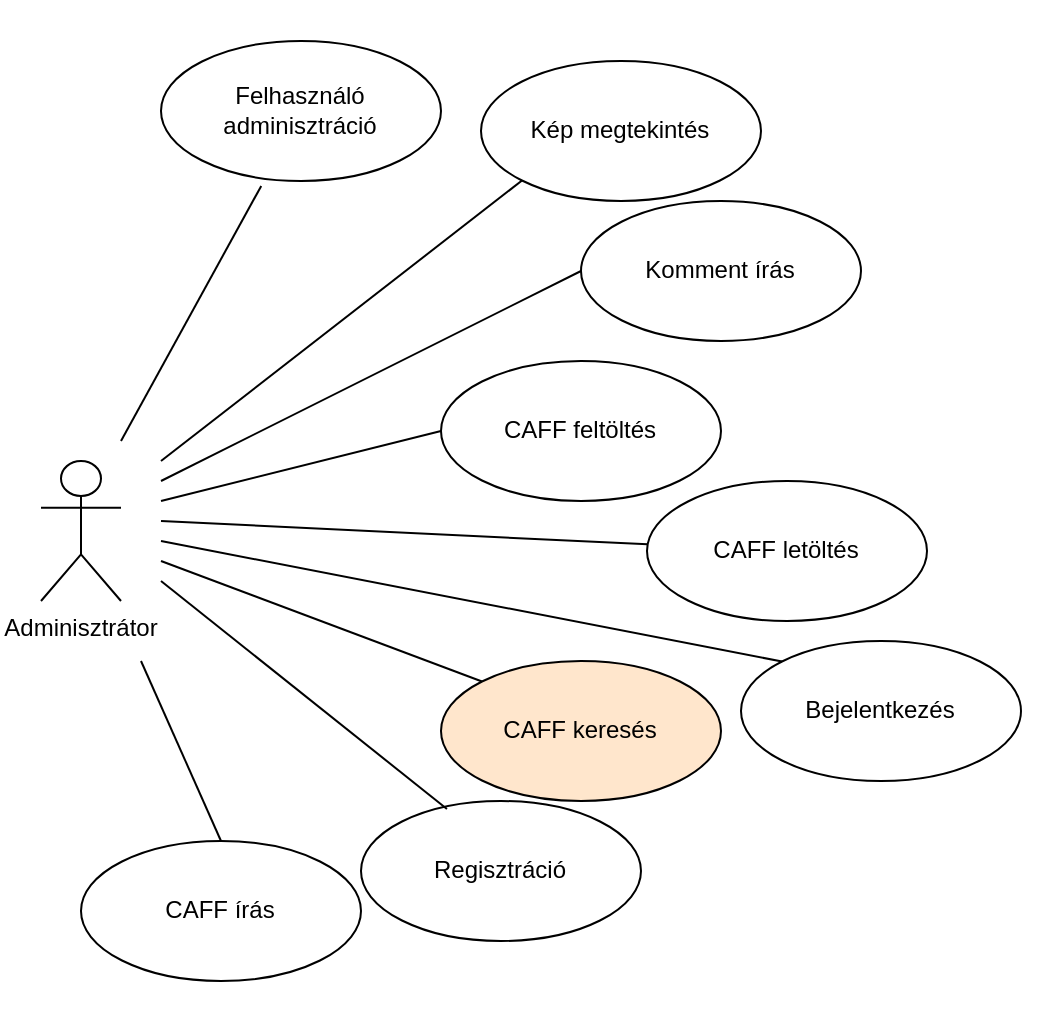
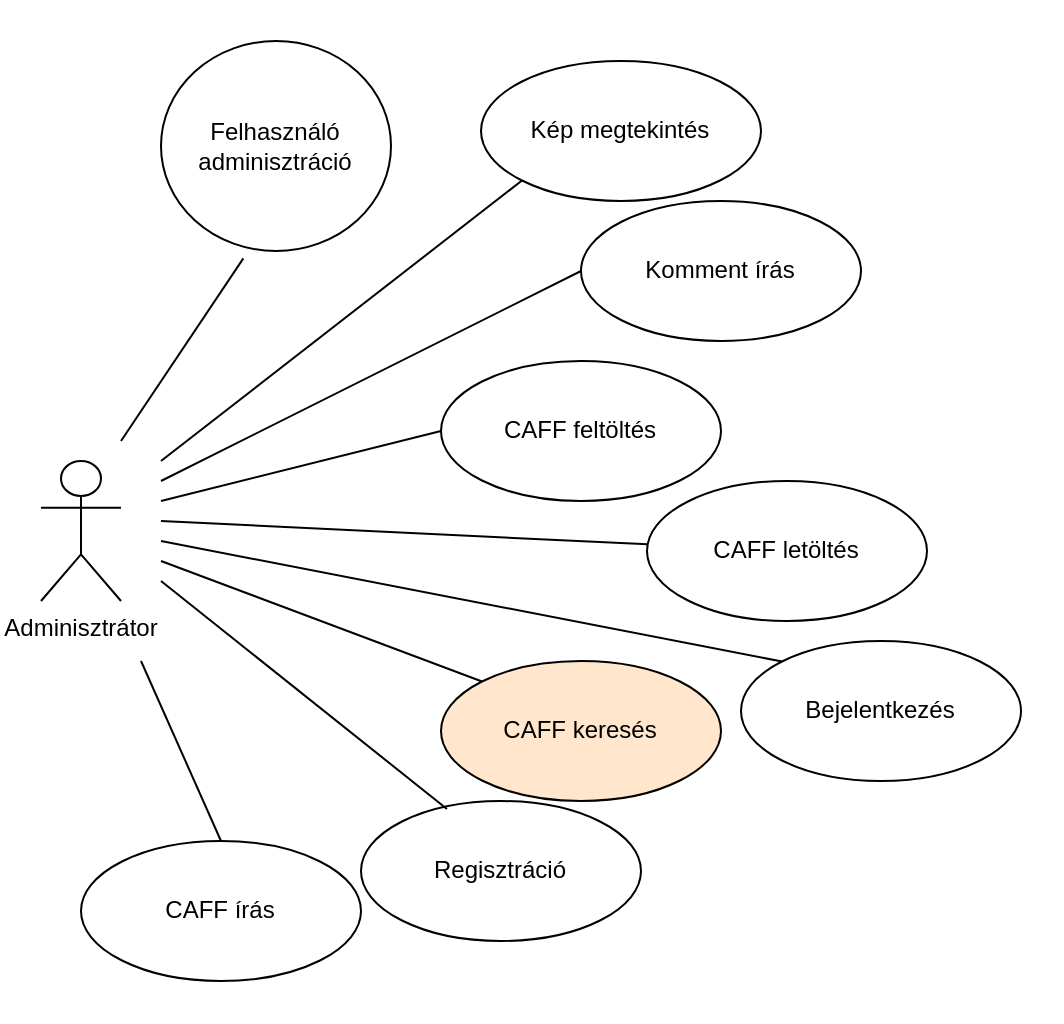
(301, 111) -> (276, 146)
